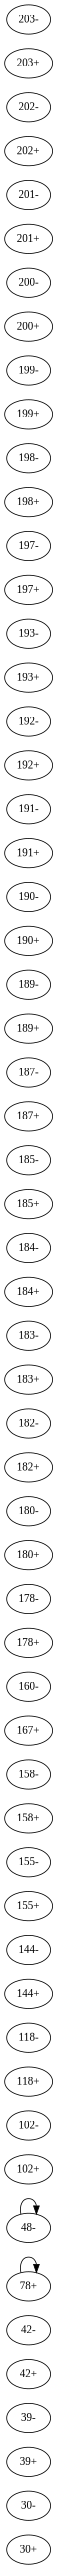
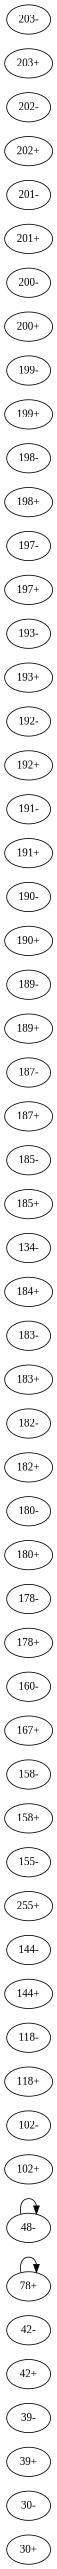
(29, 1248) -> (29, 1248)
(29, 1906) -> (29, 1906)
